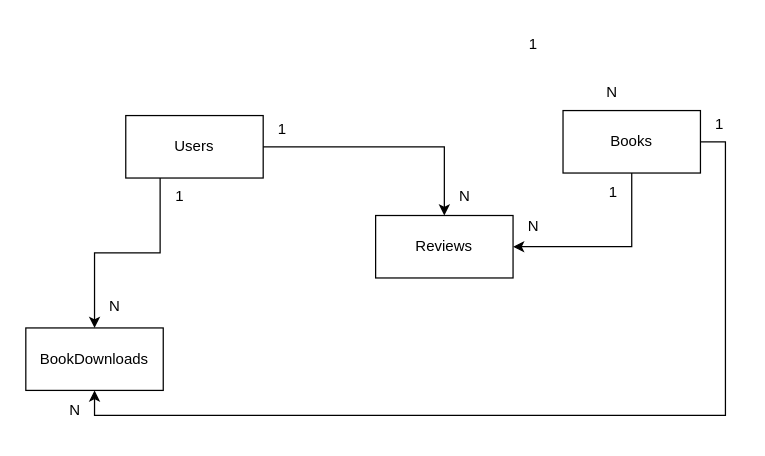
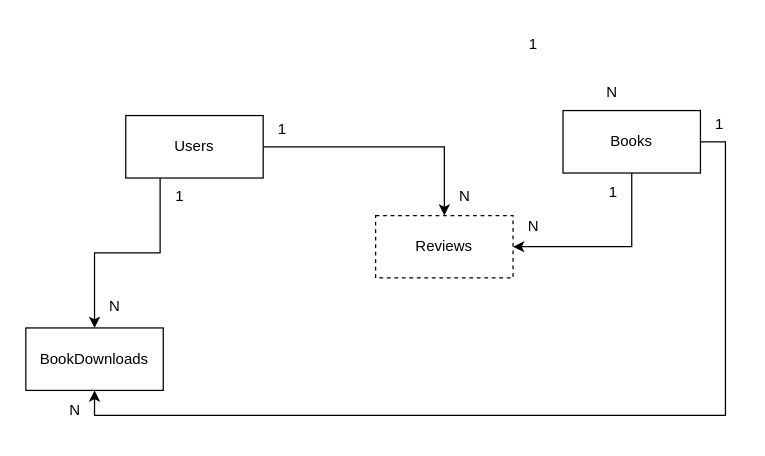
(444, 247) -> (444, 247)
